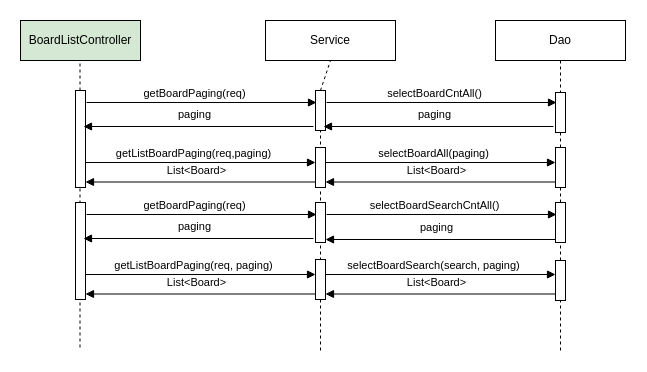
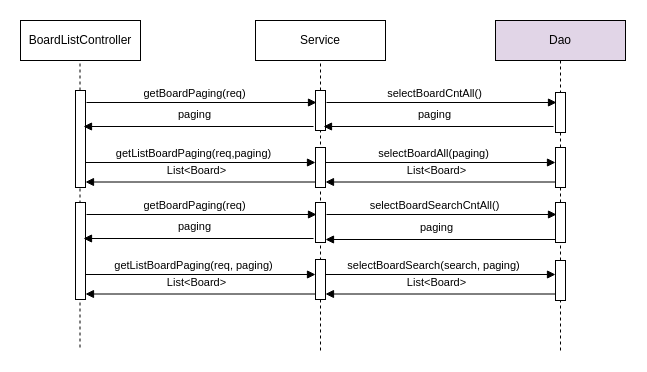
(81, 41) -> (81, 41)
(331, 41) -> (321, 41)
(561, 41) -> (561, 41)
